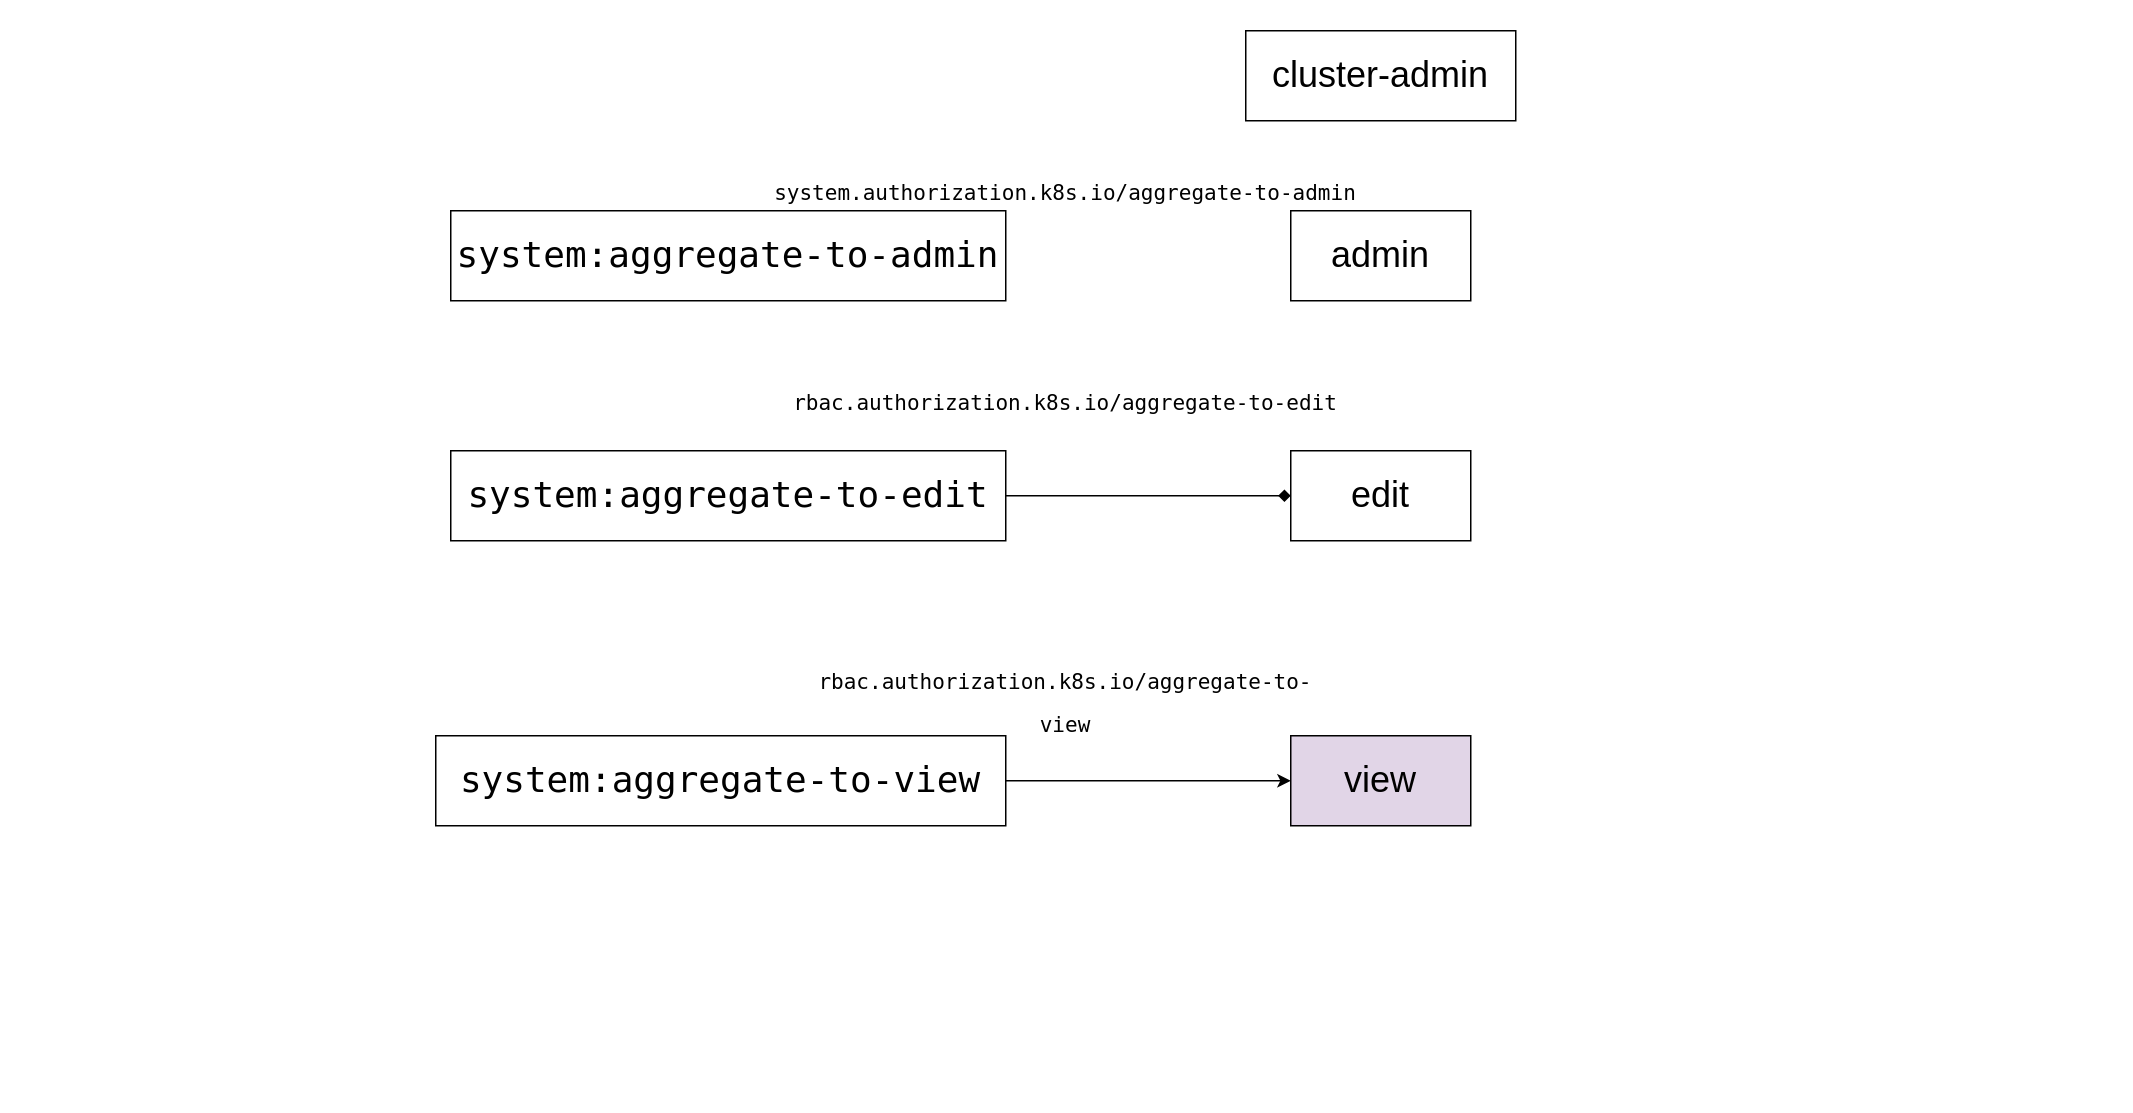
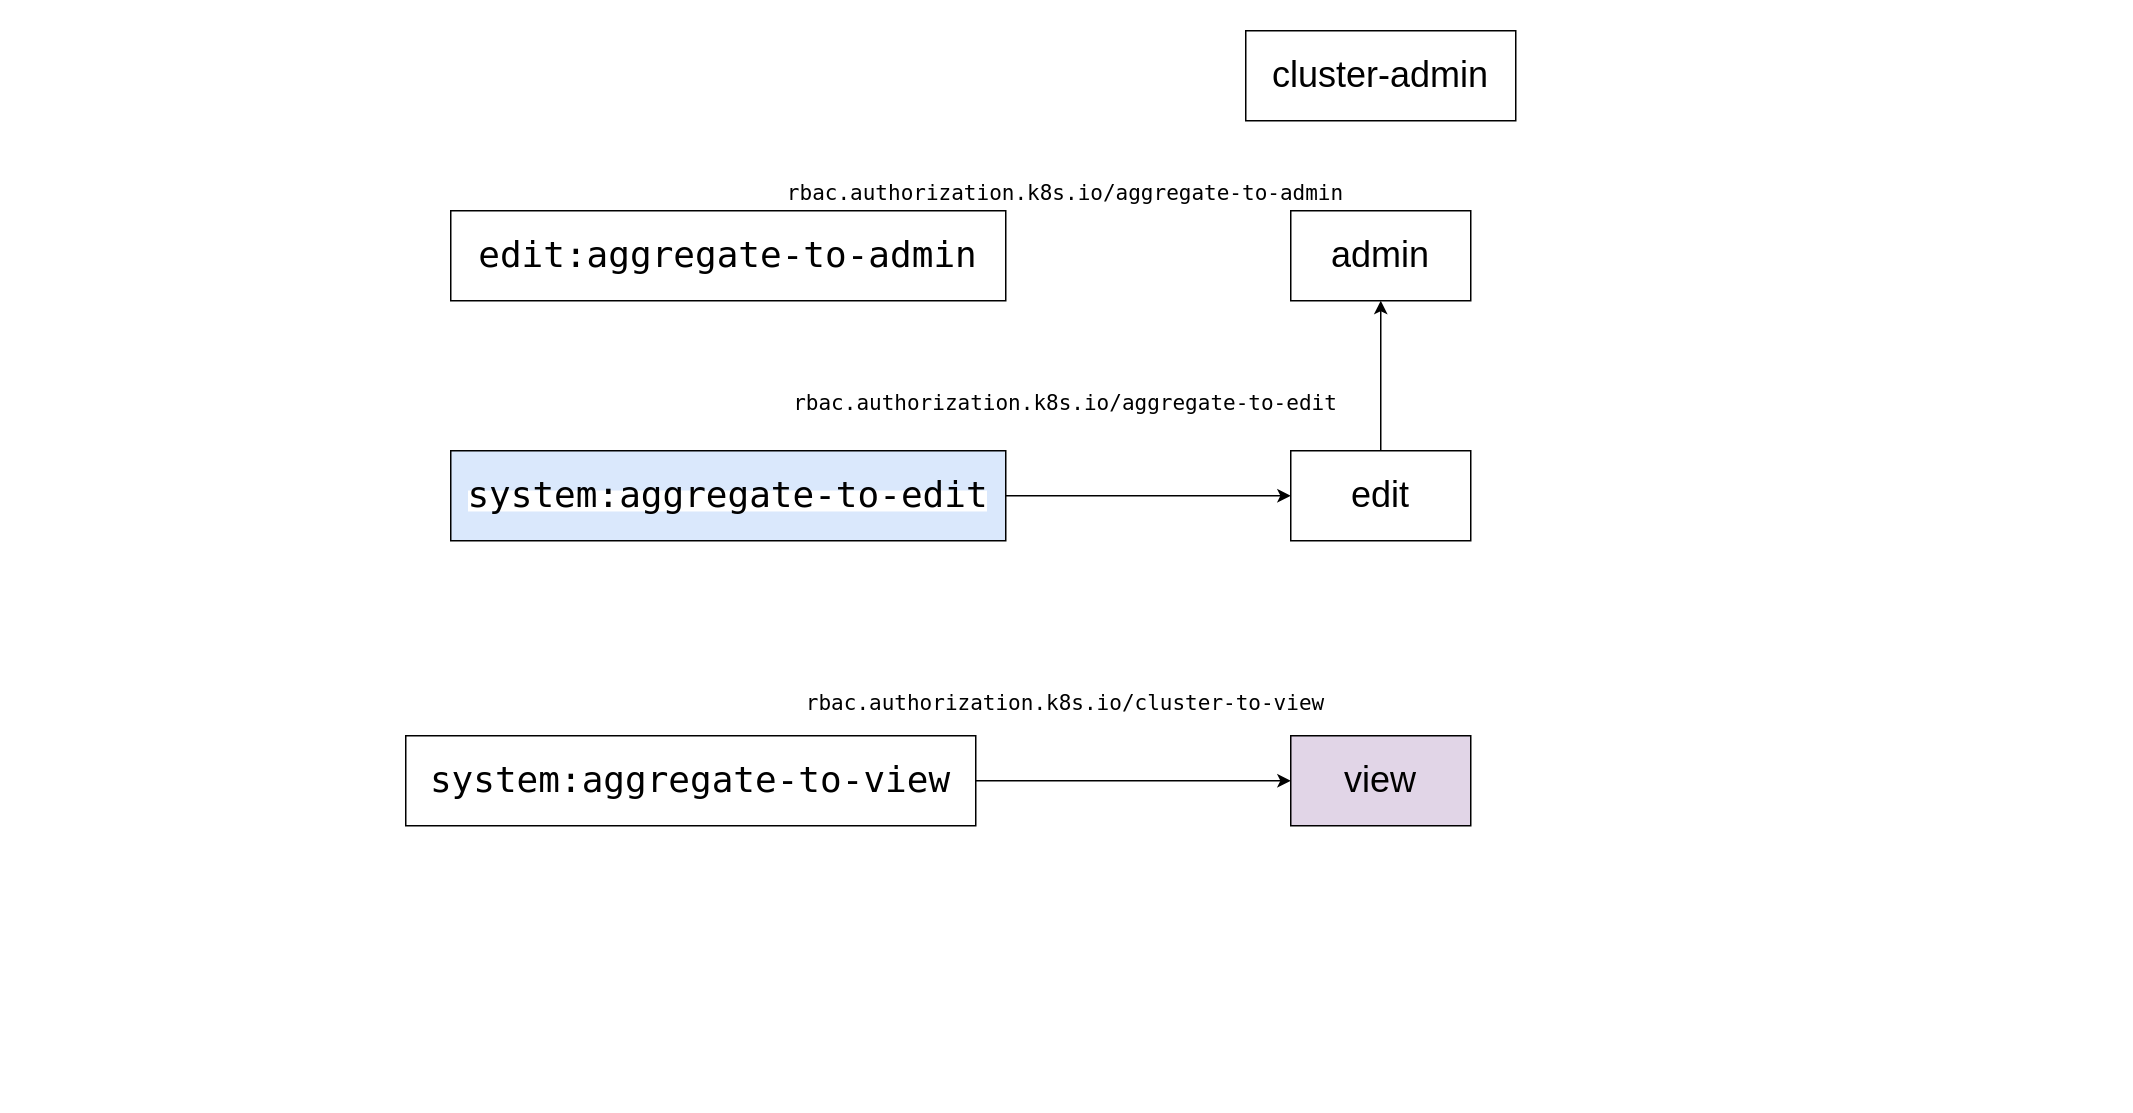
(1066, 188) -> (1066, 188)
(728, 256) -> (728, 256)
none -> (1381, 381)
(728, 496) -> (728, 496)
(1278, 496) -> (1279, 496)
(1066, 698) -> (1066, 698)
(721, 781) -> (691, 781)
